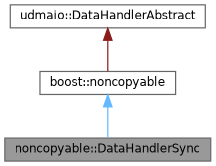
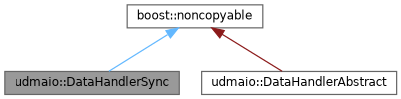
(108, 56) -> (252, 53)
(108, 150) -> (92, 83)
